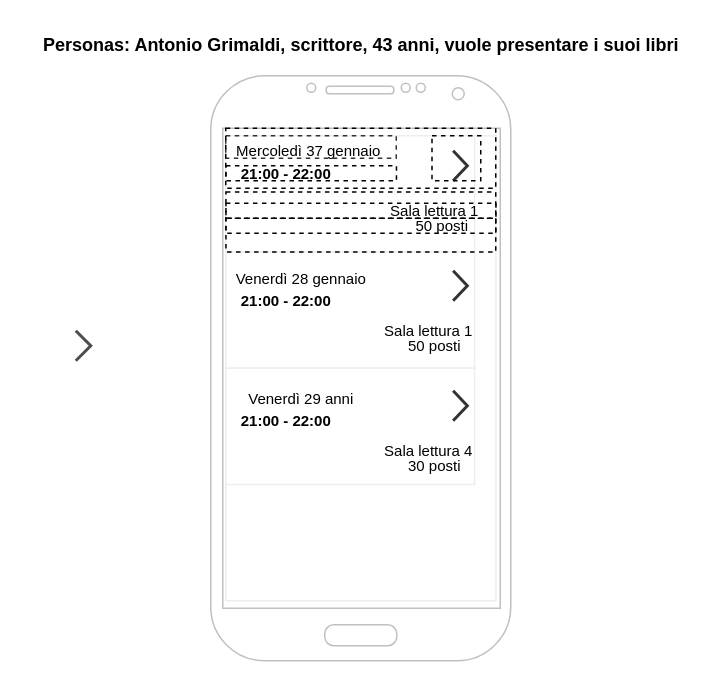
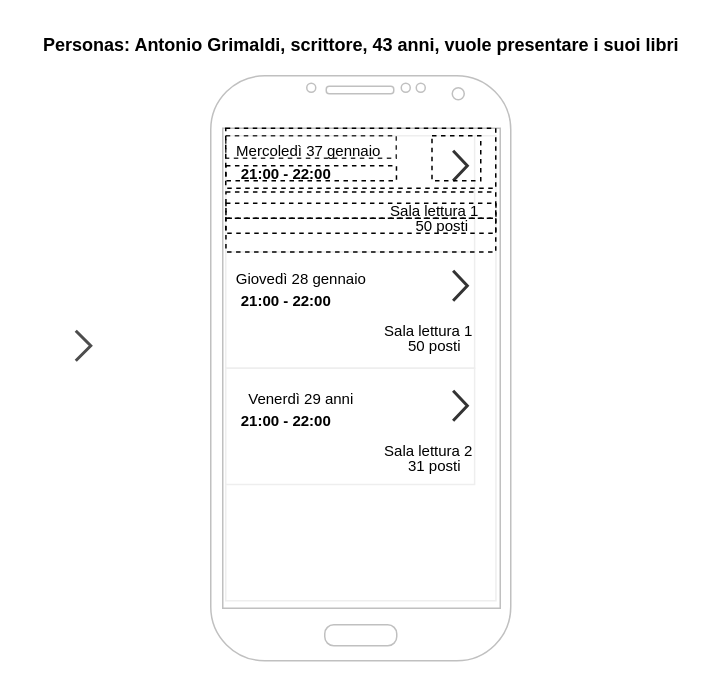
(302, 278) -> (302, 278)
(429, 451) -> (429, 451)
(435, 466) -> (435, 466)
